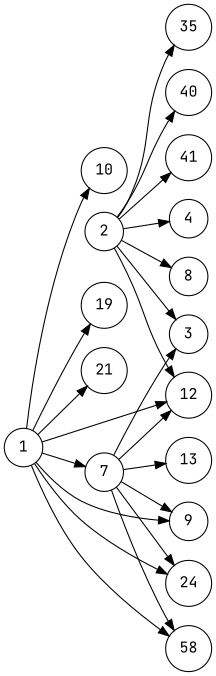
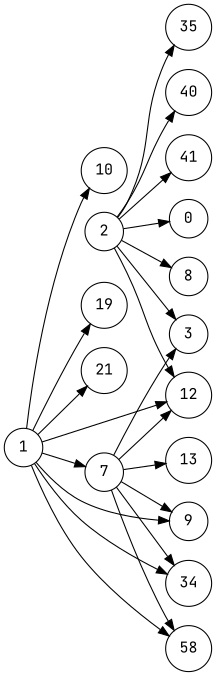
(189, 219) -> (189, 219)
(189, 583) -> (189, 583)
